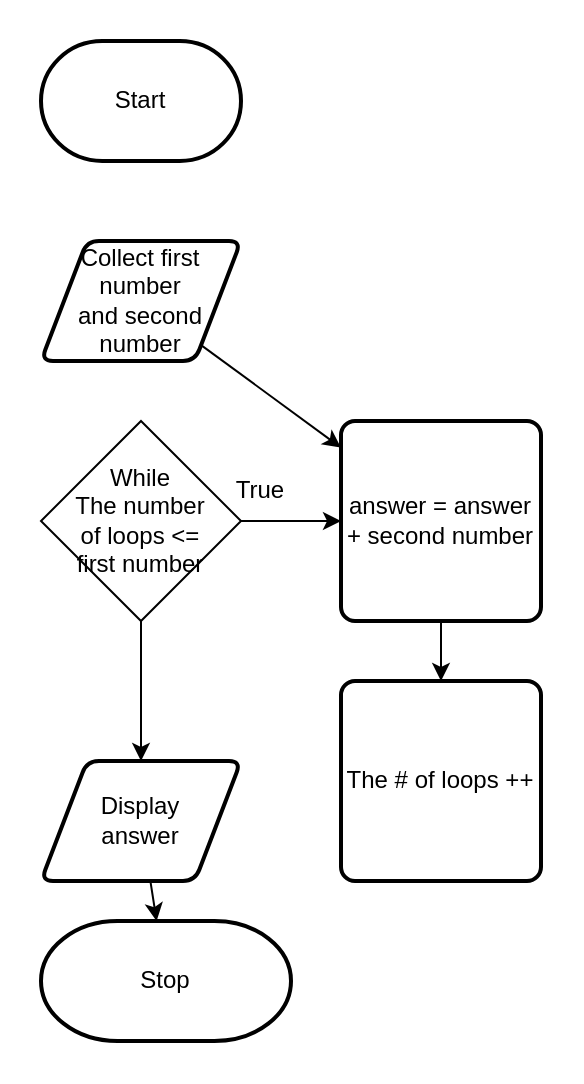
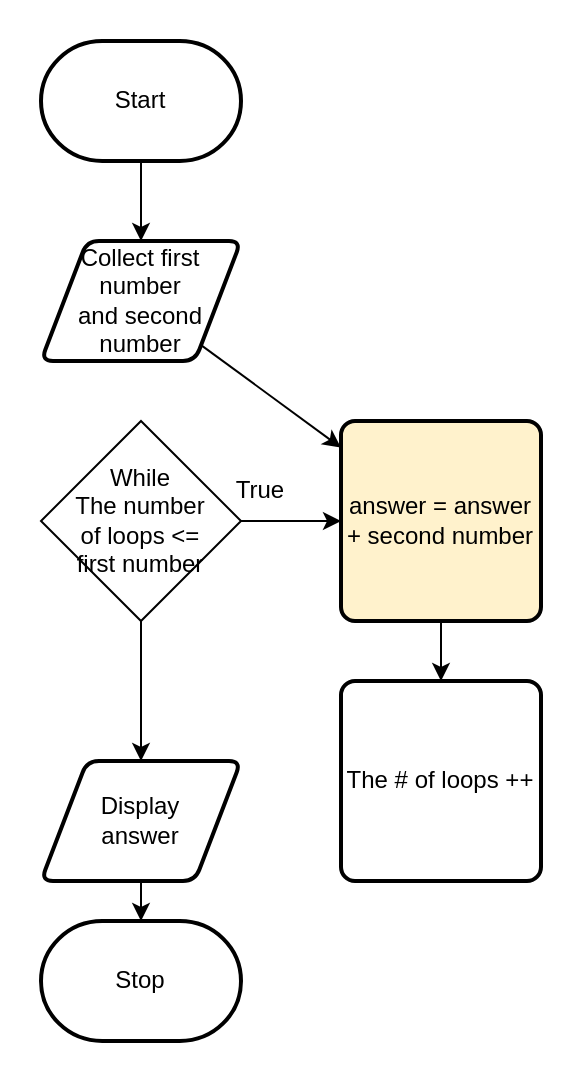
none -> (141, 194)
(441, 521) -> (441, 521)
(166, 981) -> (141, 981)
